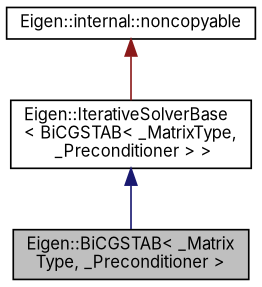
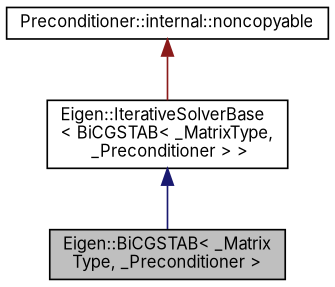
(131, 23) -> (167, 23)
